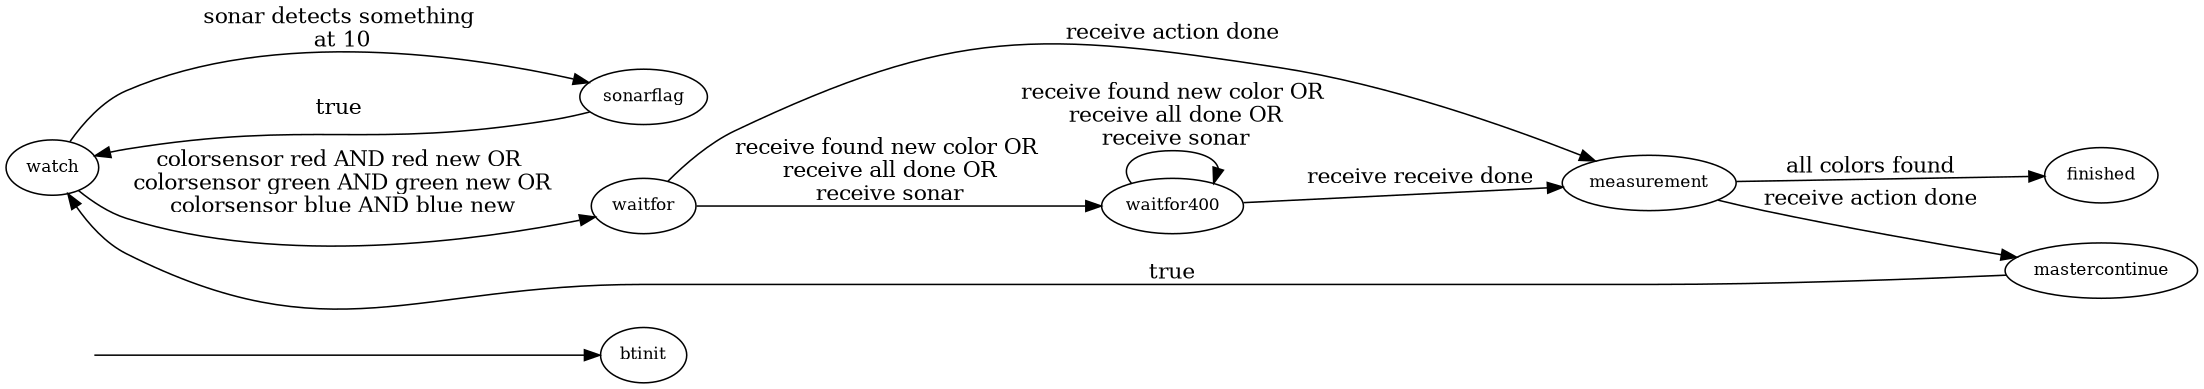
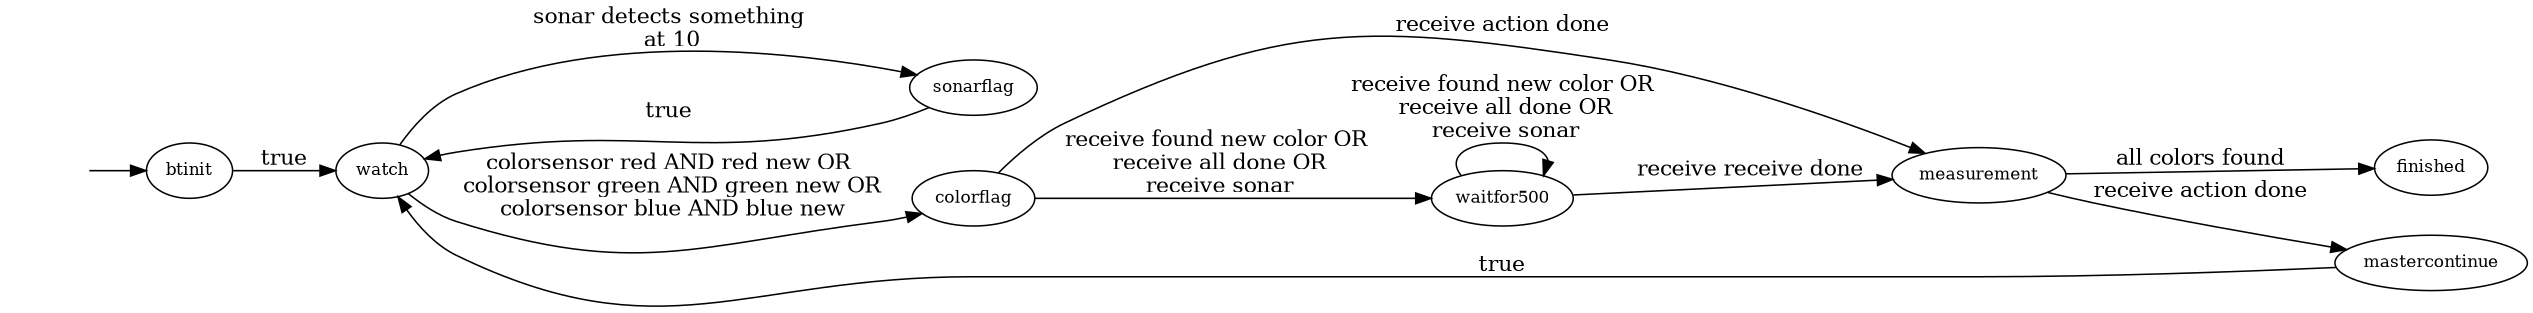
none -> (276, 171)
(644, 206) -> (973, 198)
(1173, 206) -> (1502, 198)
